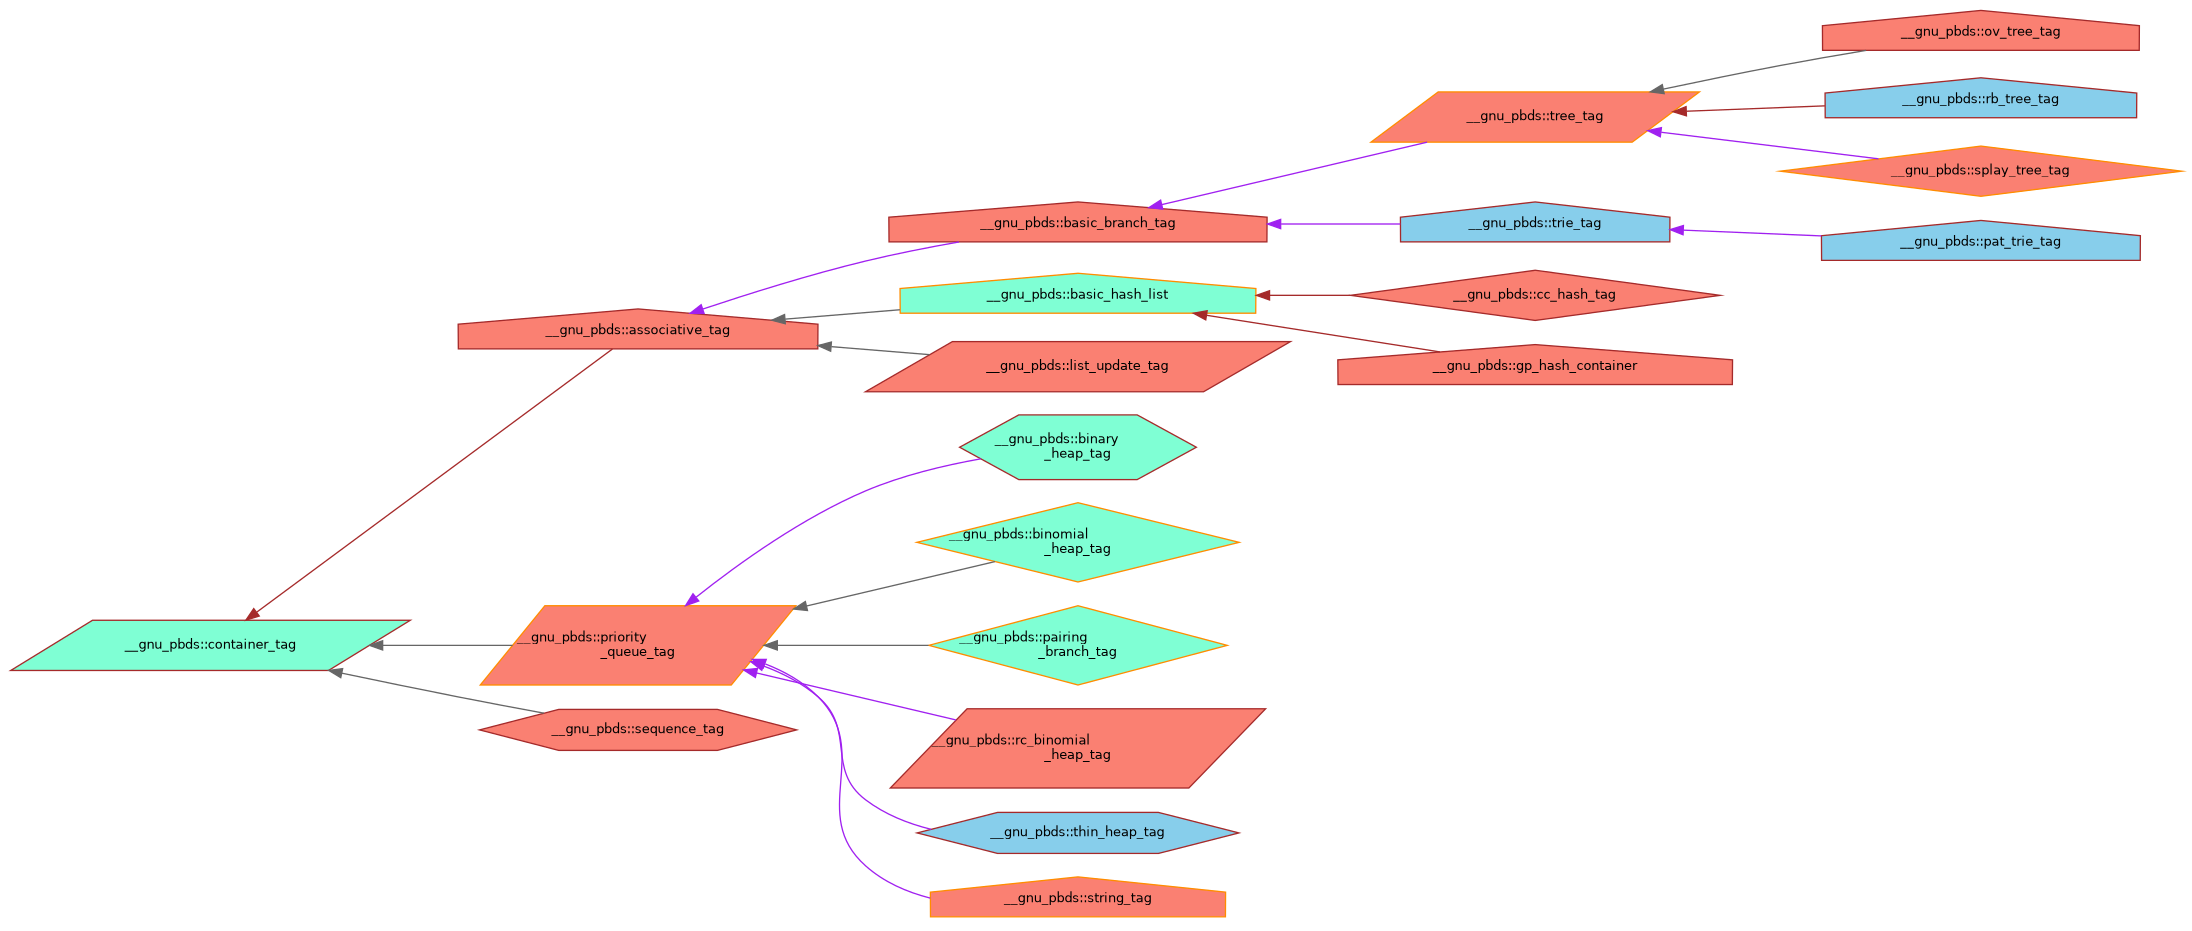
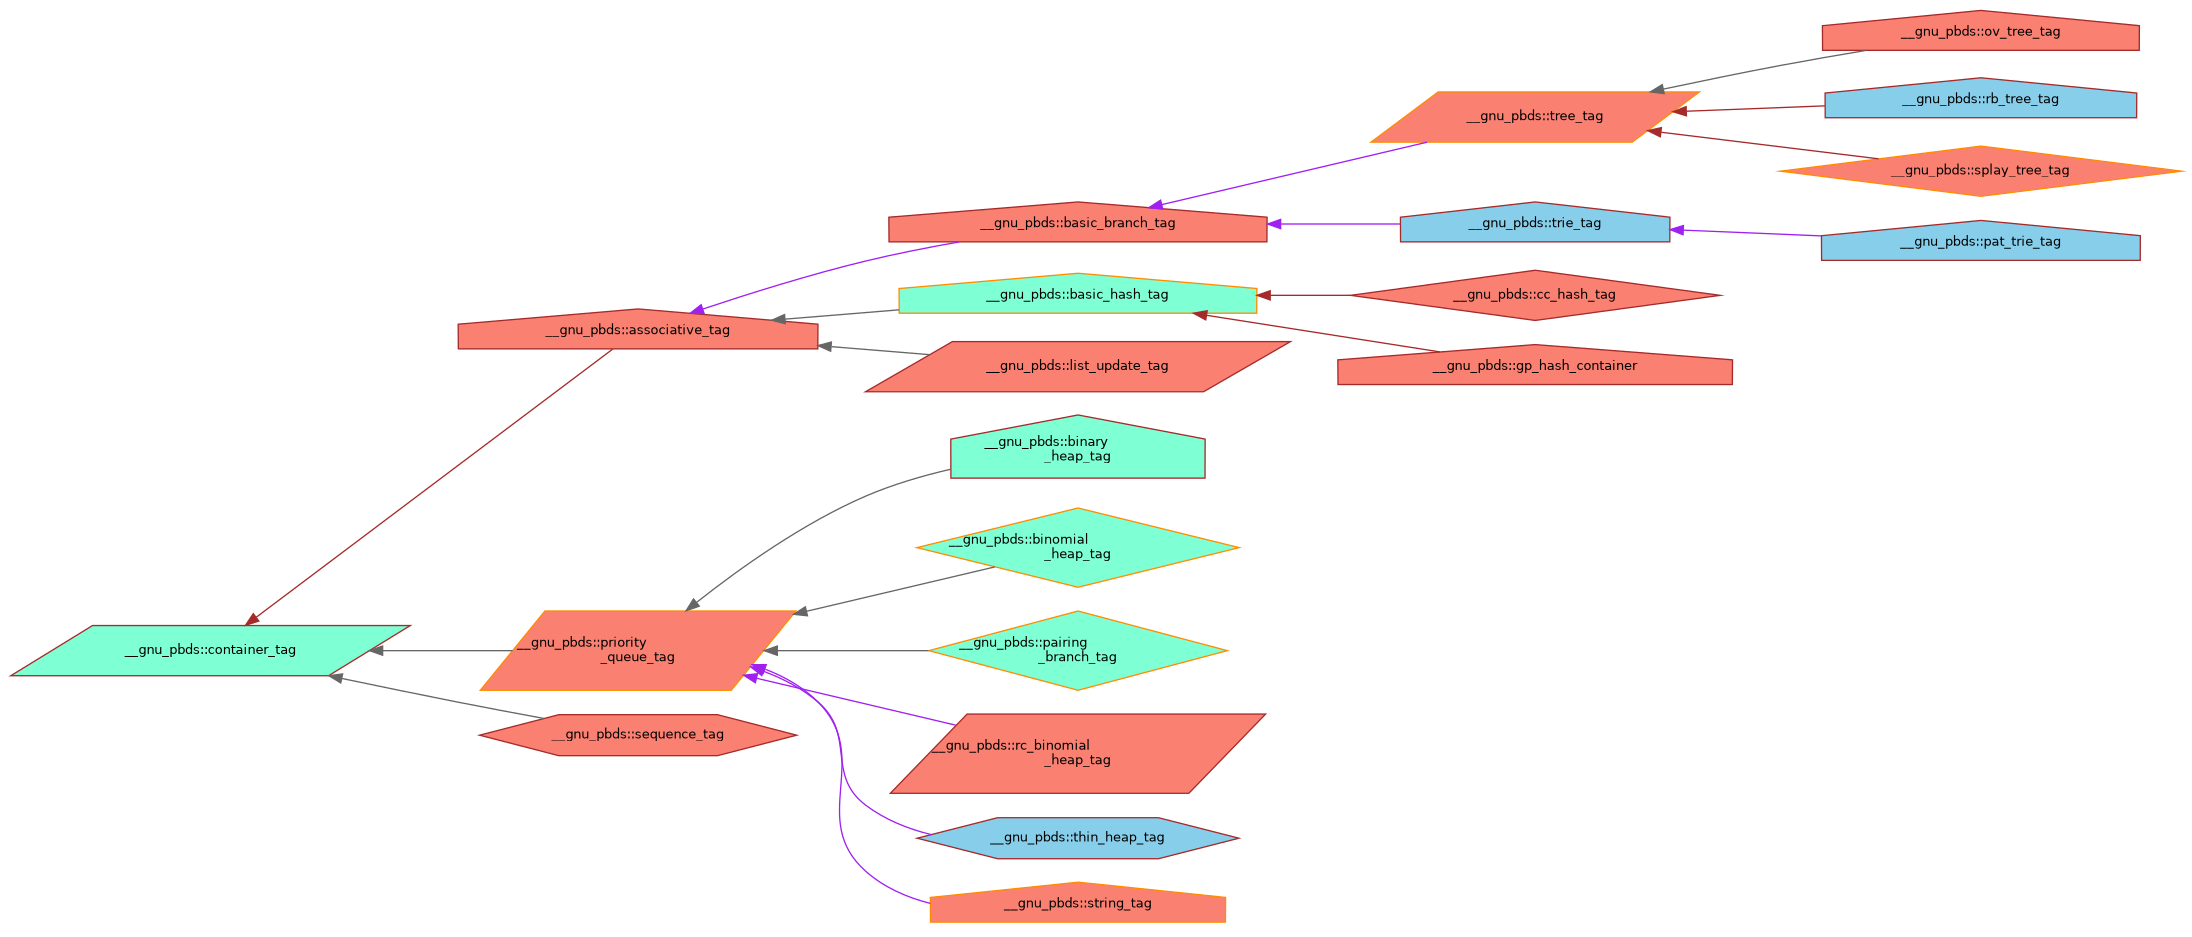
(1770, 146) -> (1770, 146)
(1078, 295) -> (1078, 295)
(1078, 447) -> (1078, 450)
(829, 508) -> (816, 521)
